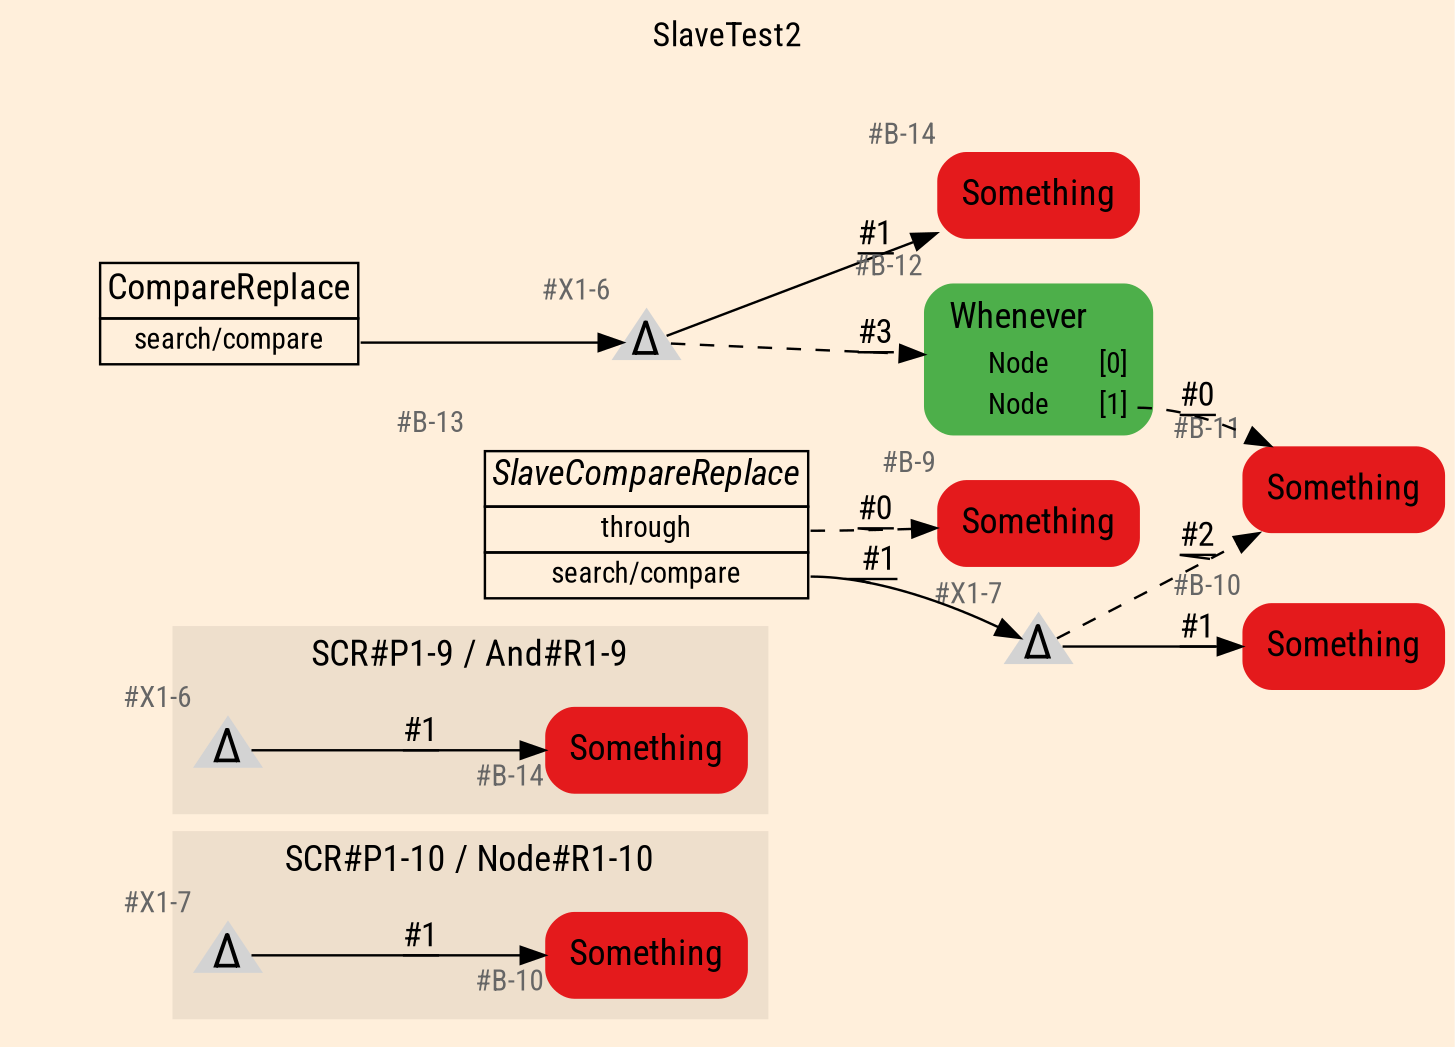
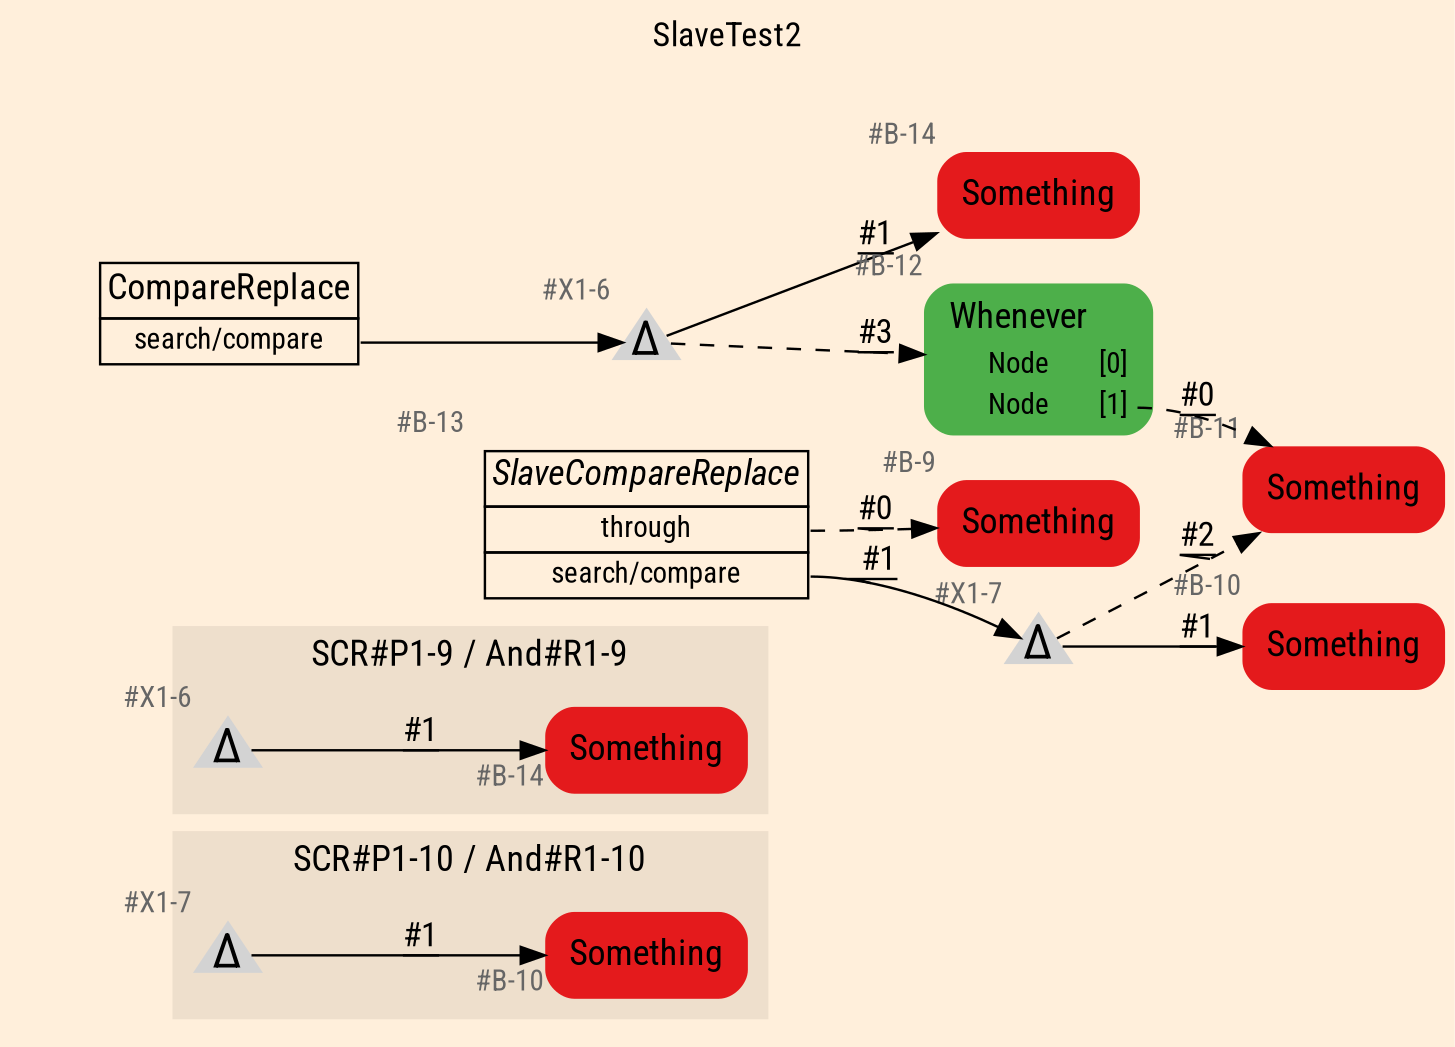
(470, 862) -> (470, 862)
